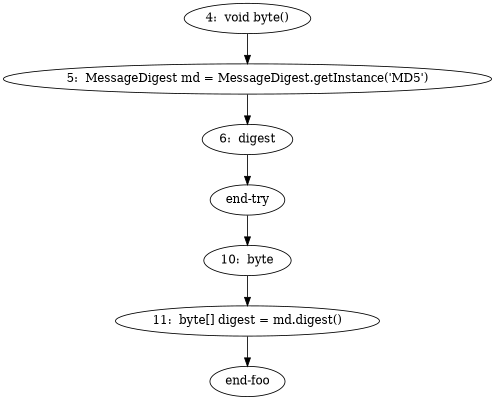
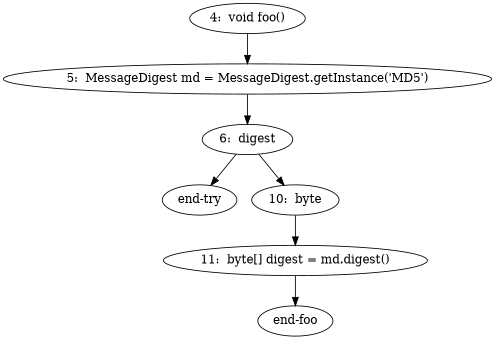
(247, 18) -> (247, 18)
(247, 226) -> (269, 166)
